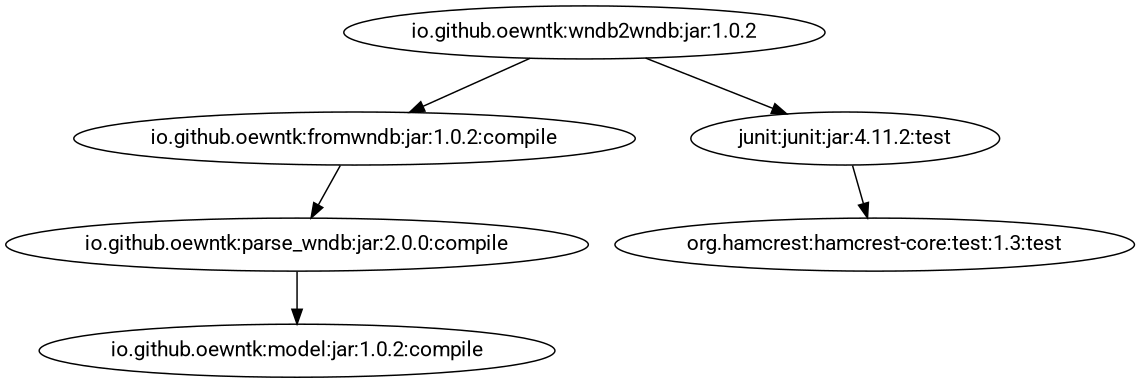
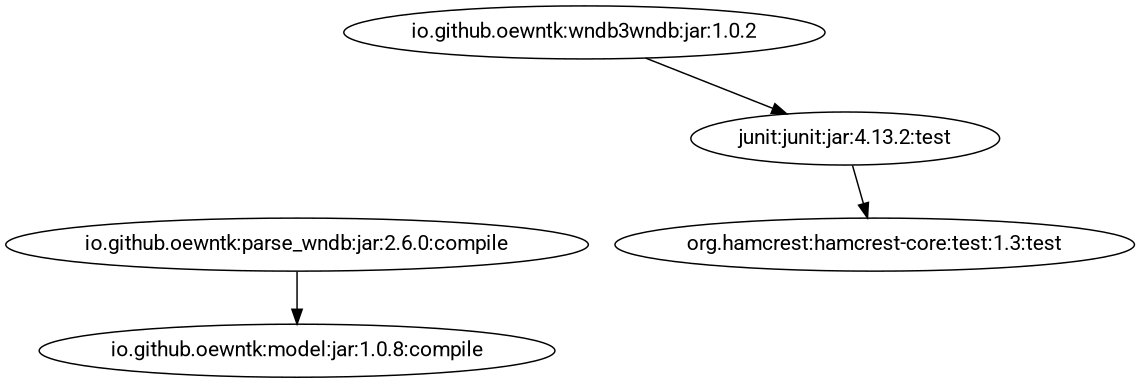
(584, 32) -> (584, 32)
(355, 139) -> none
(845, 139) -> (845, 139)
(297, 245) -> (297, 245)
(297, 351) -> (297, 351)
